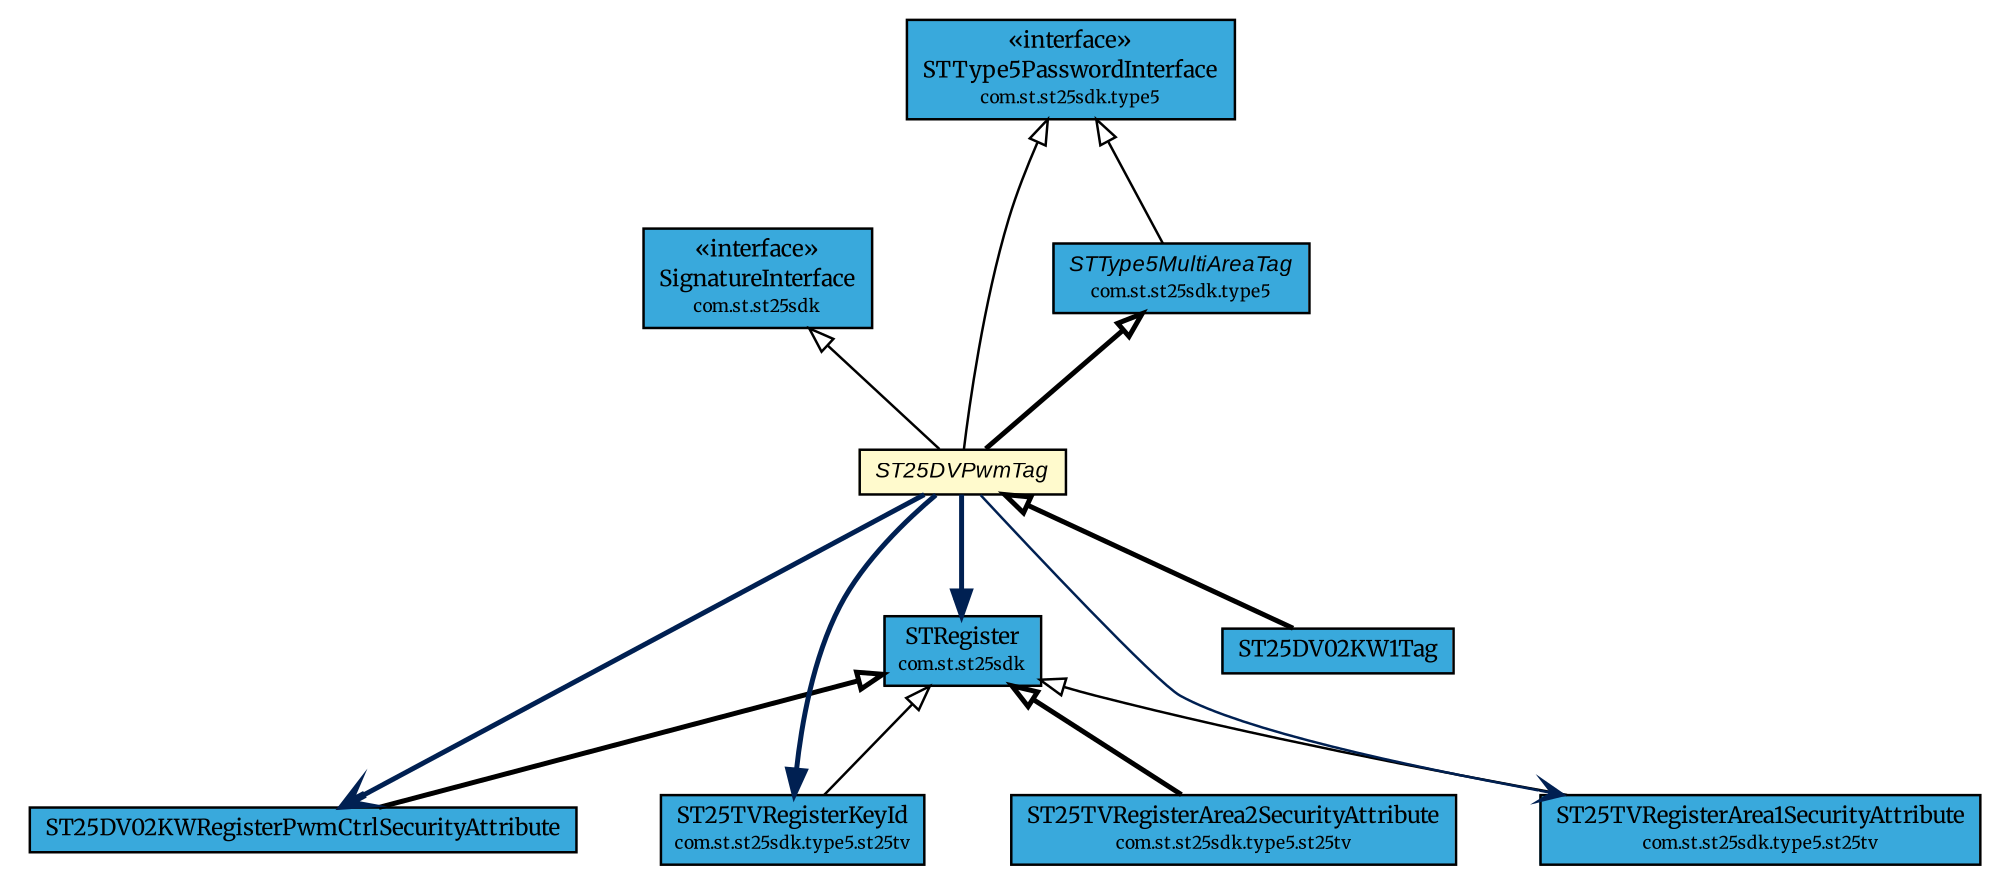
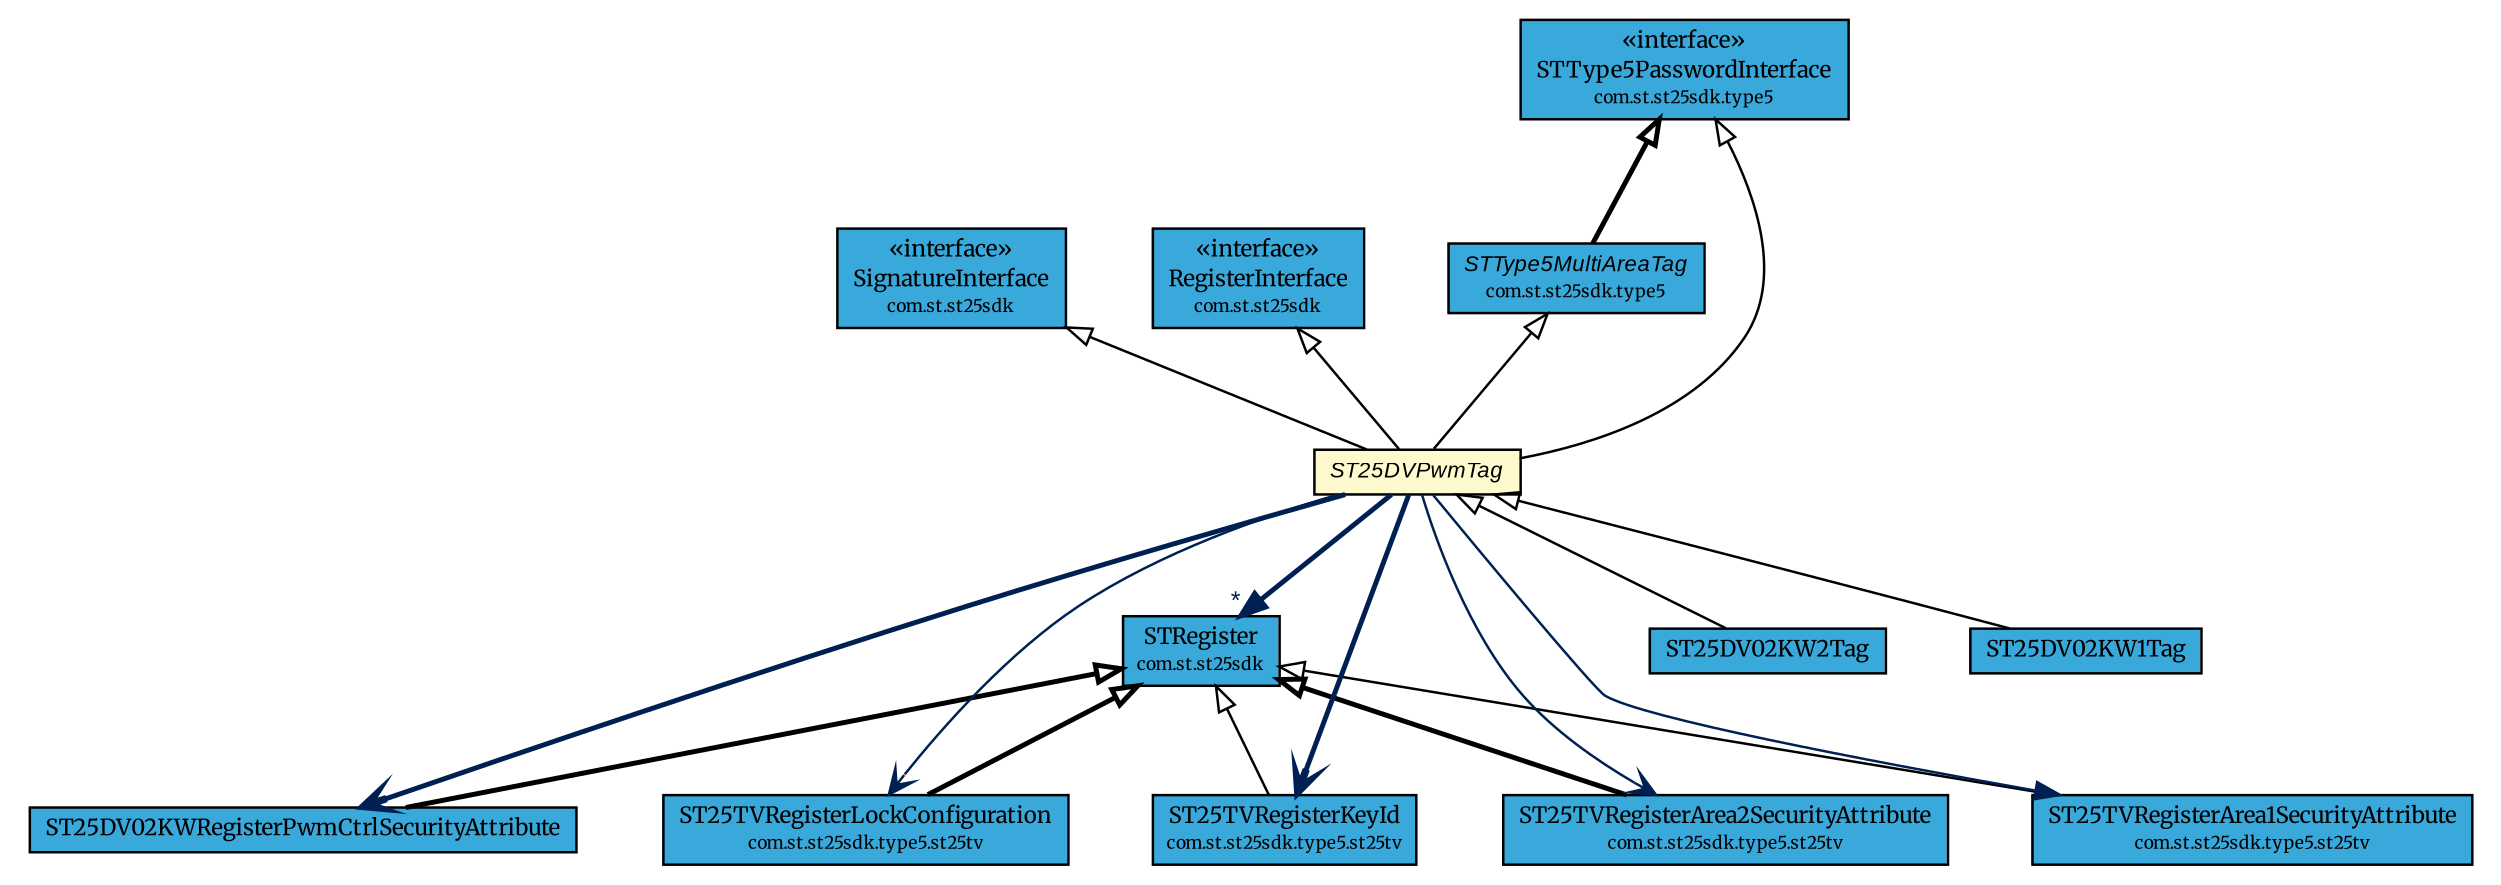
(1136, 193) -> (1620, 193)
none -> (1257, 278)
(1054, 390) -> (1482, 391)
(1160, 567) -> (1764, 564)
(835, 616) -> (1357, 633)
none -> (1767, 651)
none -> (1498, 662)
(1191, 701) -> (1655, 713)
none -> (865, 830)
